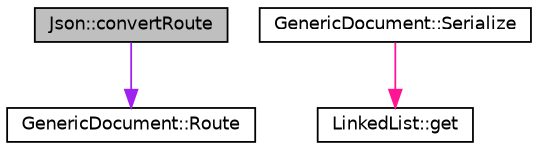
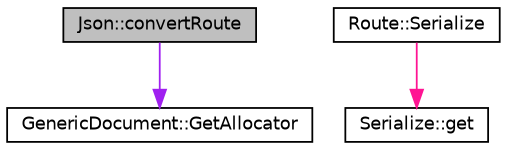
(395, 25) -> (417, 25)
(131, 125) -> (160, 125)
(395, 125) -> (417, 125)
